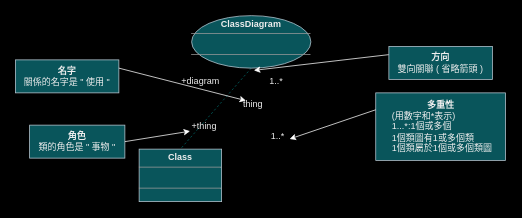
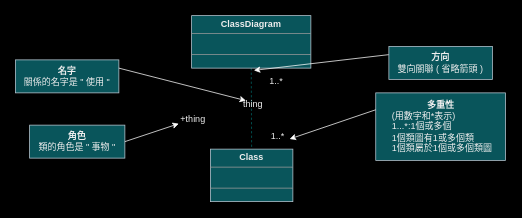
(251, 42) -> (251, 42)
(201, 81) -> none
(204, 126) -> (193, 119)
(180, 175) -> (252, 175)
